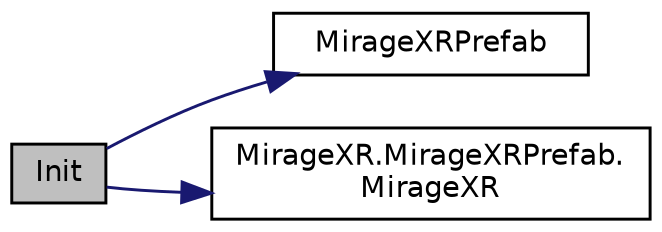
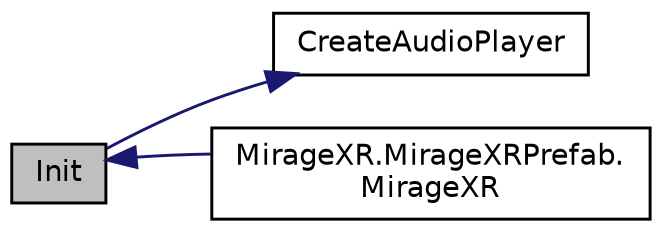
(431, 44) -> (431, 44)
(144, 190) -> (174, 155)
